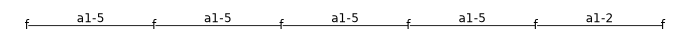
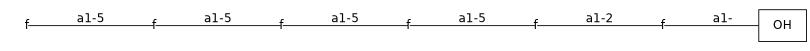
none -> (783, 26)
